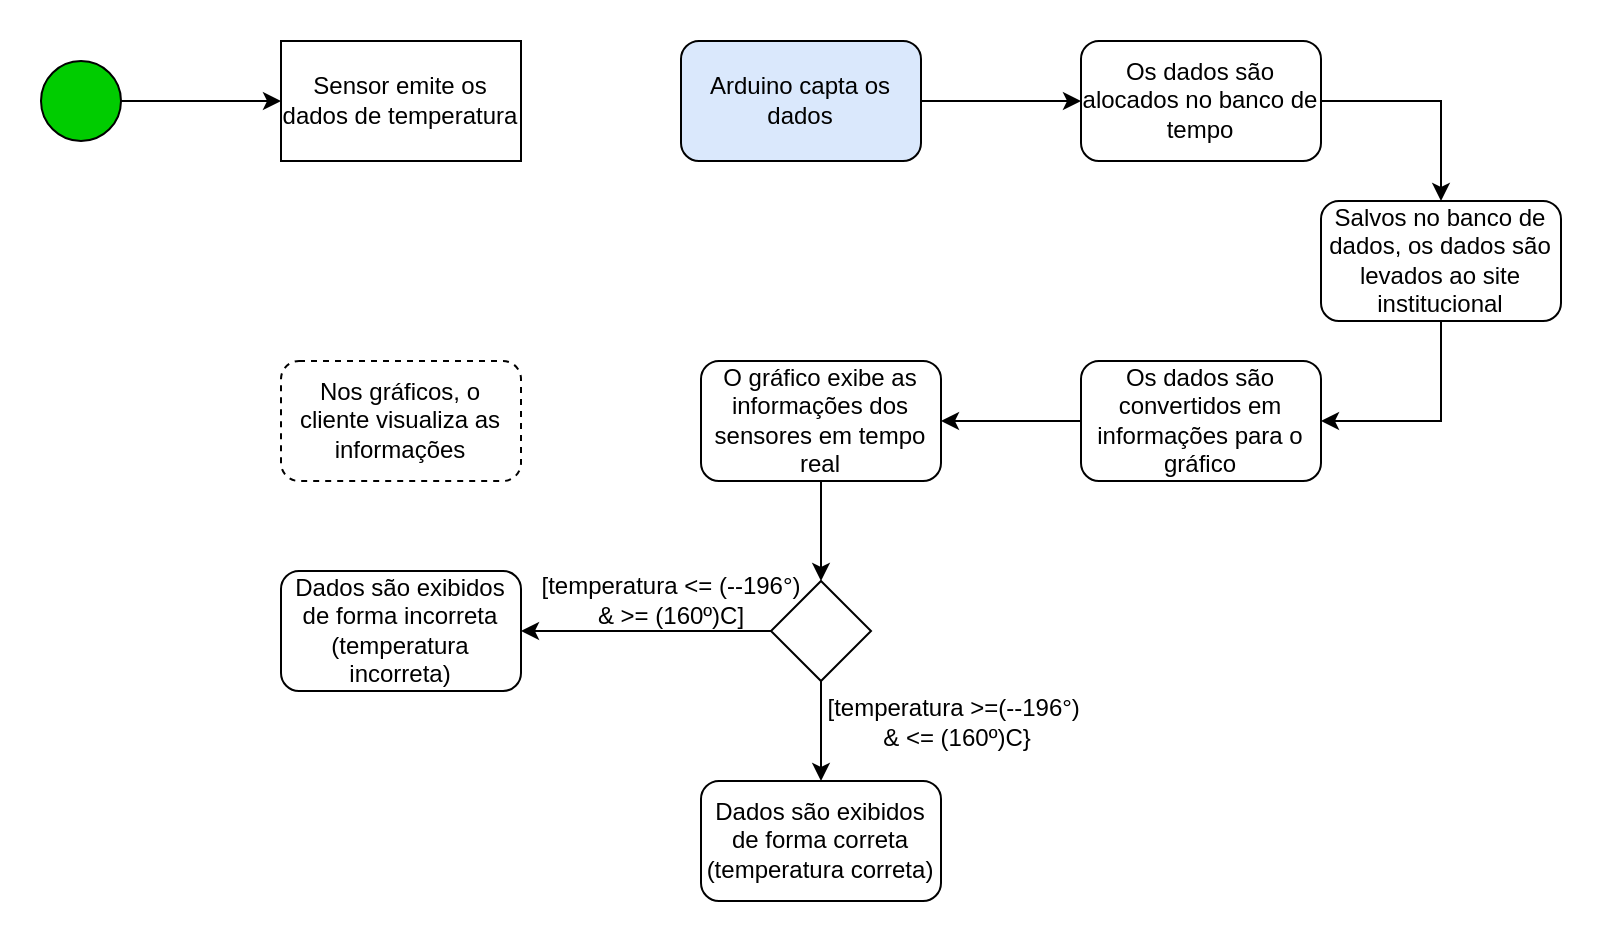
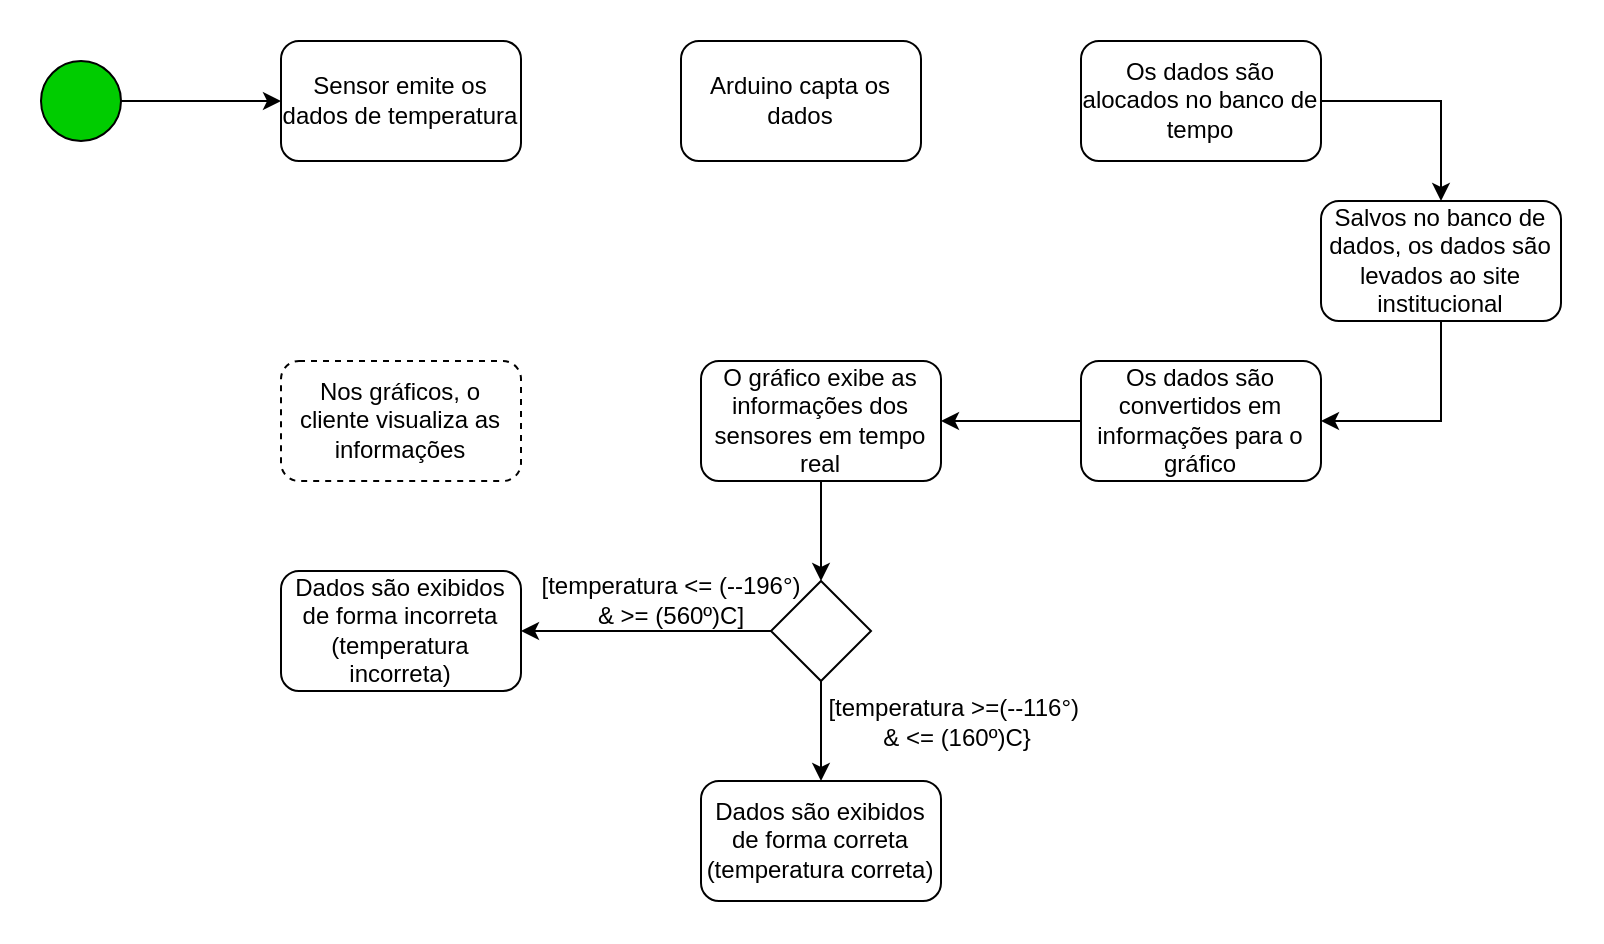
(401, 101) -> (401, 101)
(801, 101) -> (801, 101)
(994, 101) -> none
(672, 601) -> (672, 601)
(958, 723) -> (958, 723)
